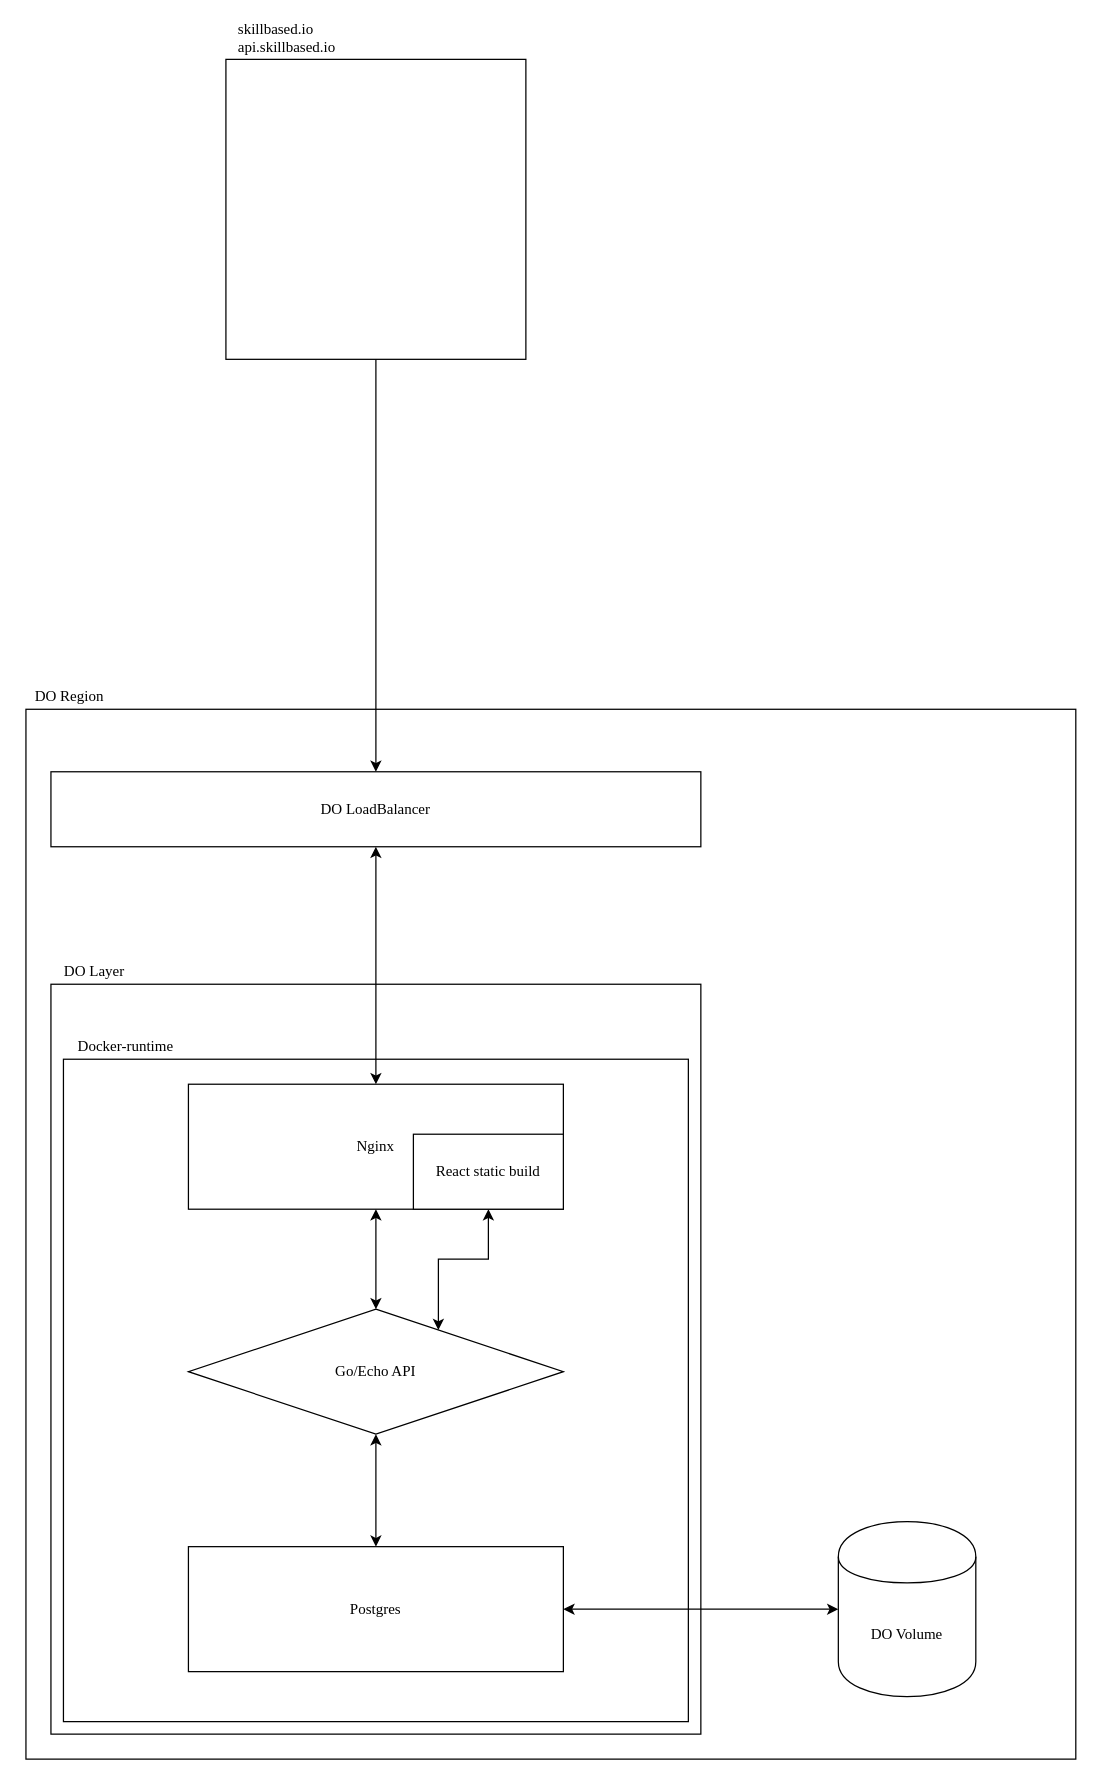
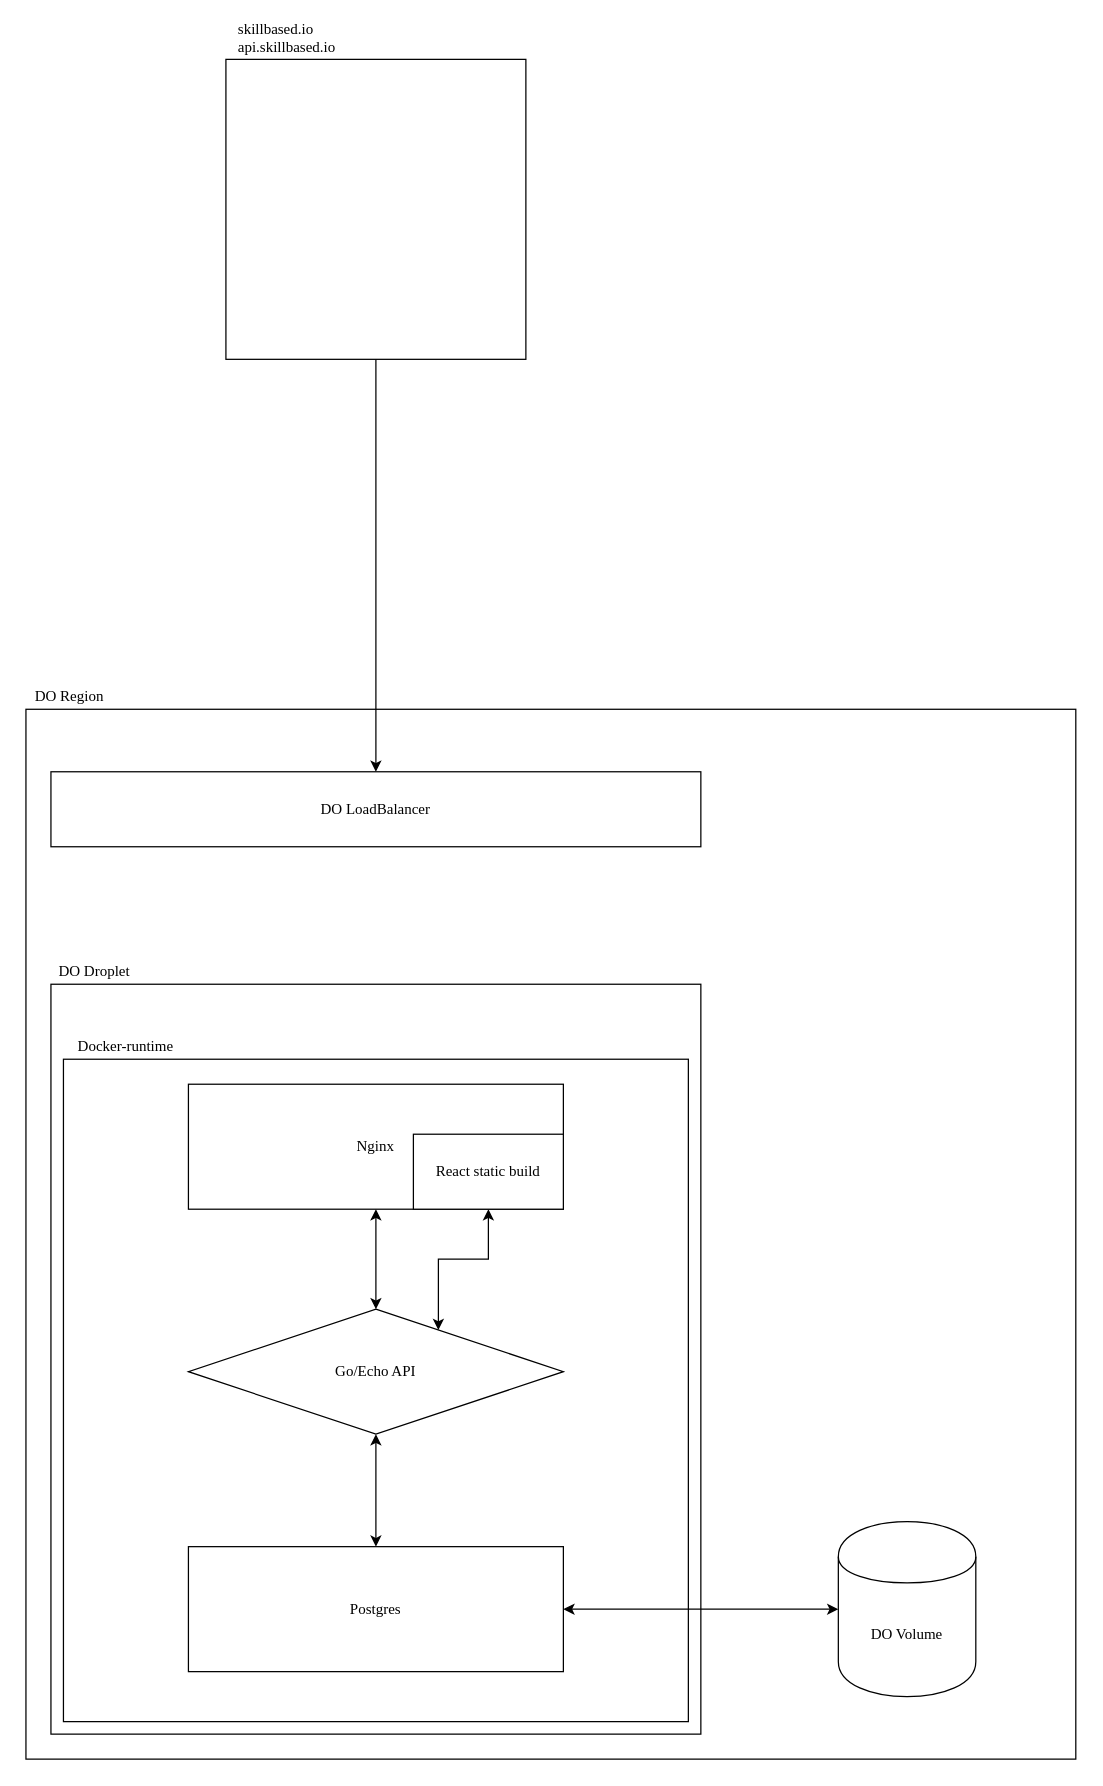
(376, 965) -> none
(94, 972) -> (94, 972)
